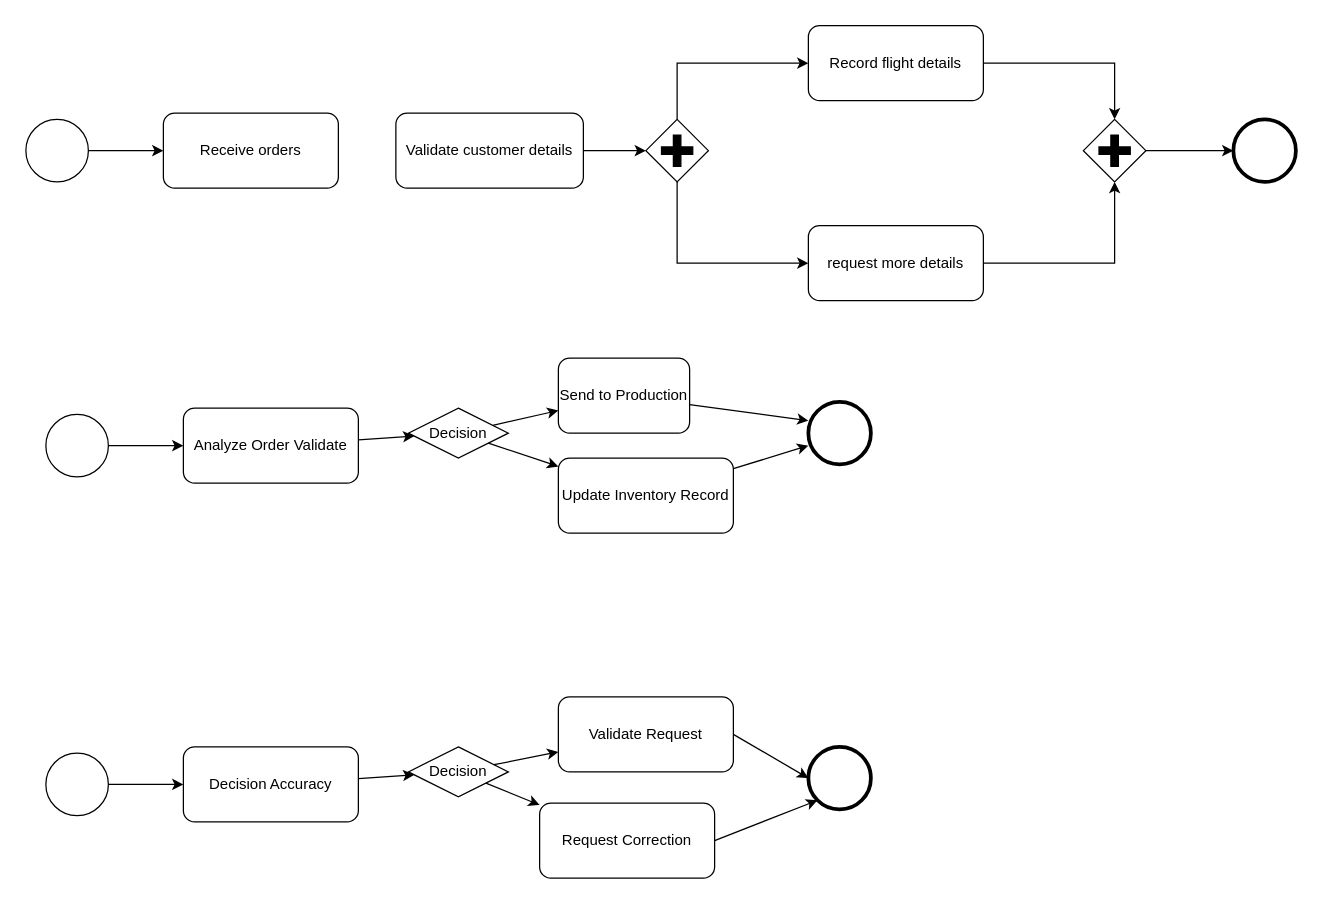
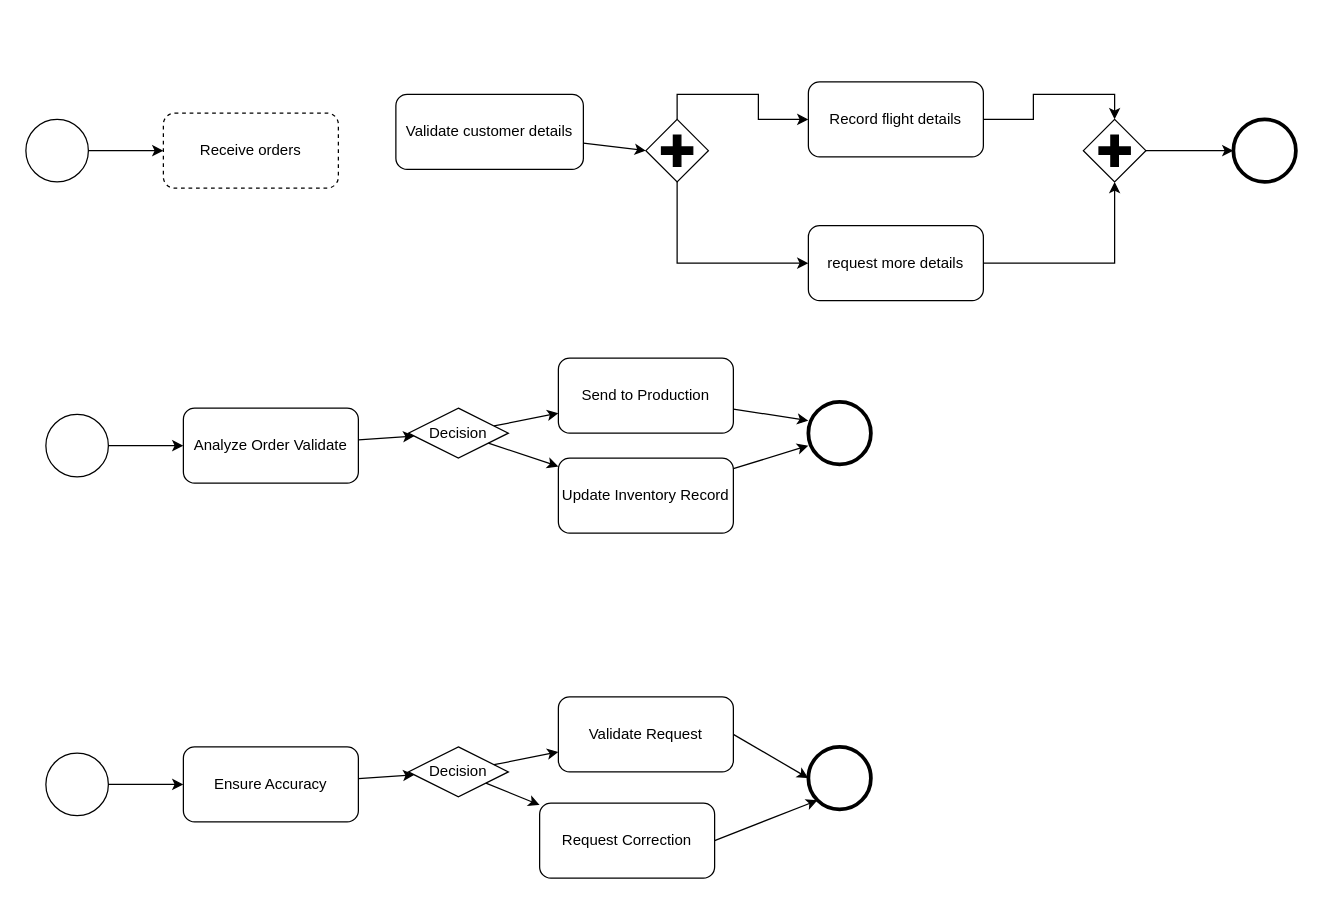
(896, 63) -> (896, 119)
(251, 151) -> (251, 151)
(489, 151) -> (489, 132)
(624, 396) -> (646, 396)
(271, 784) -> (271, 784)
